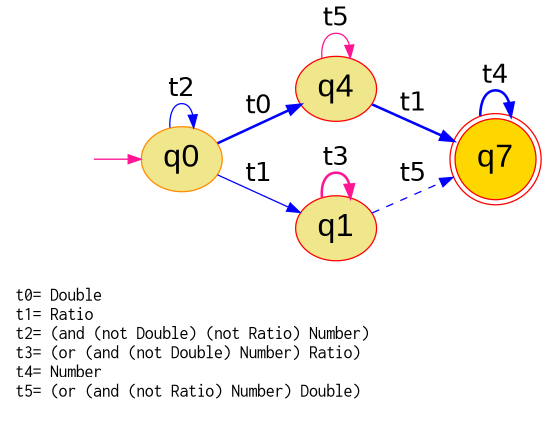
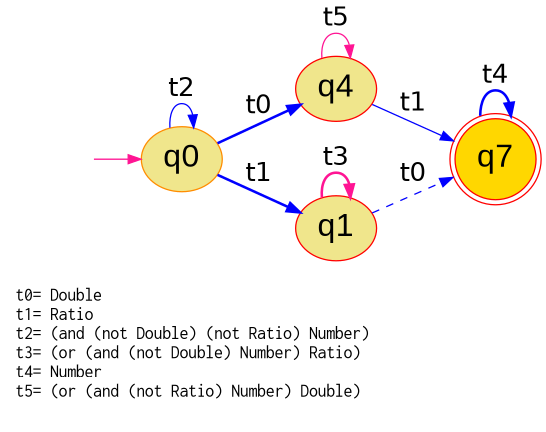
(407, 120) -> (407, 120)
(413, 175) -> (413, 175)
(253, 191) -> (253, 191)
